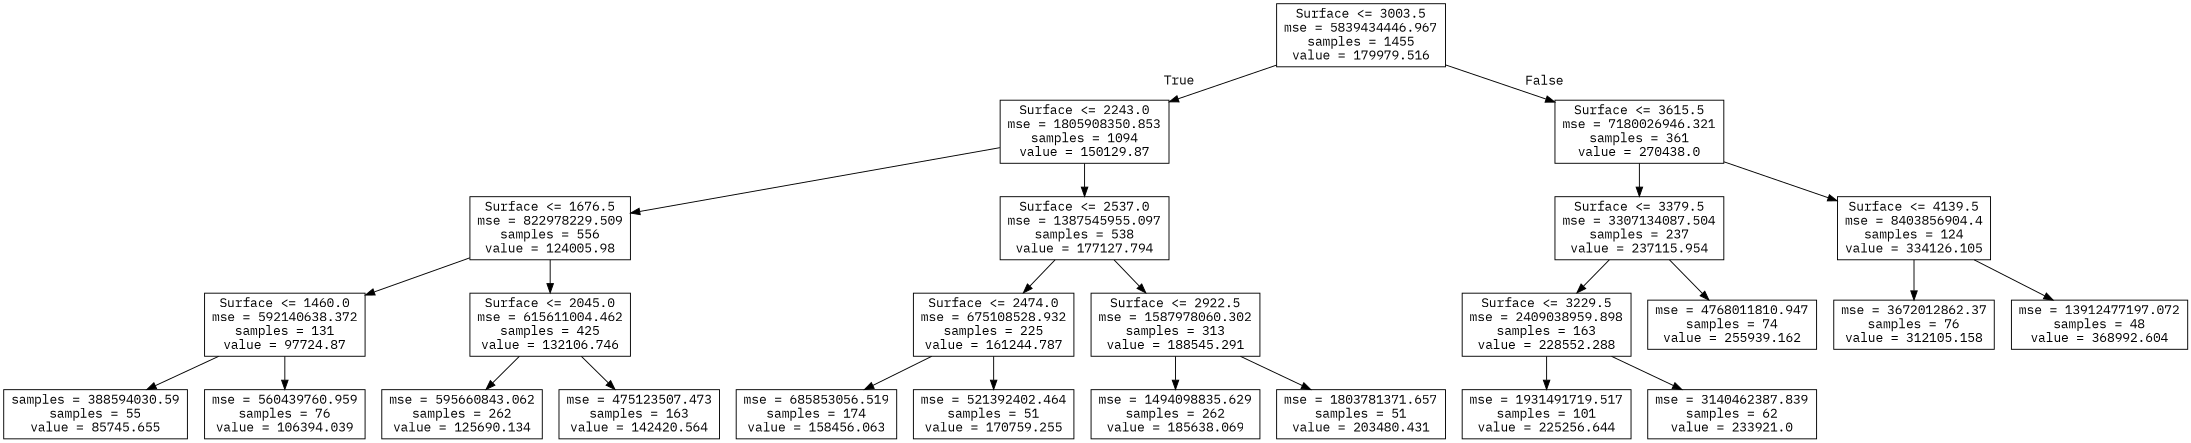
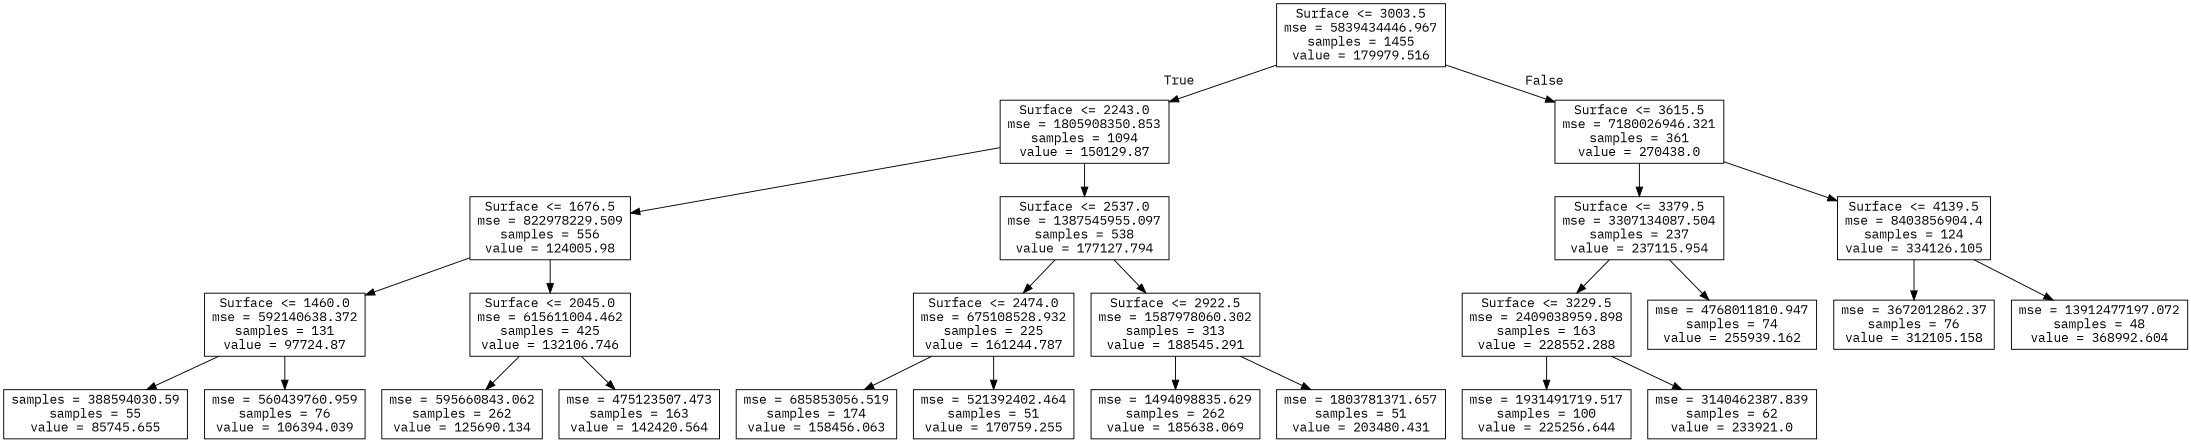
(1547, 414) -> (1547, 414)
